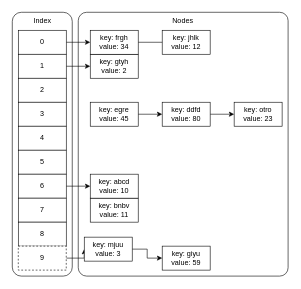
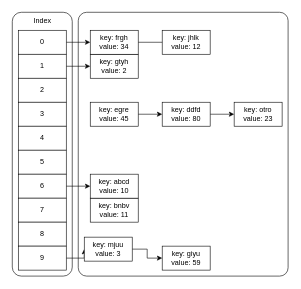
(183, 21) -> none
(42, 258) -> (42, 258)
